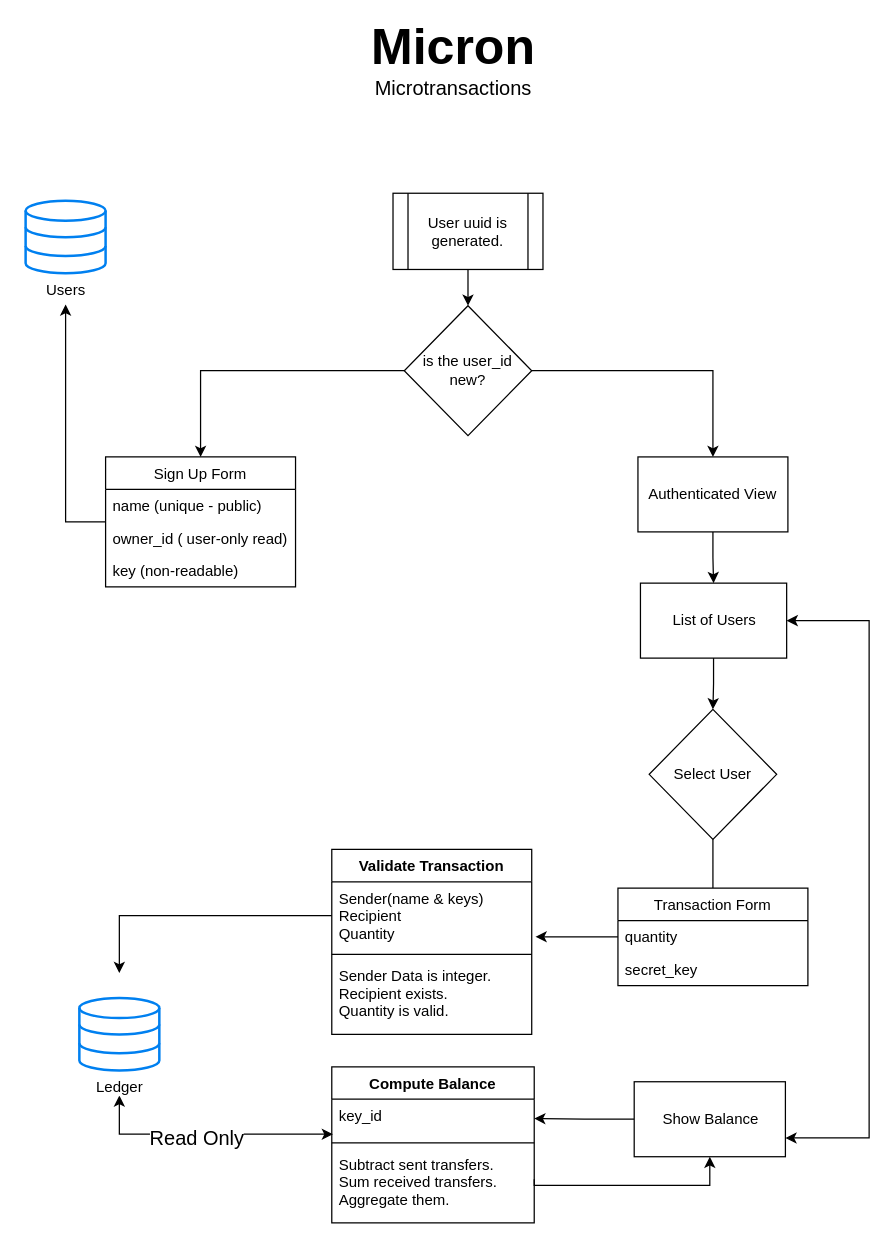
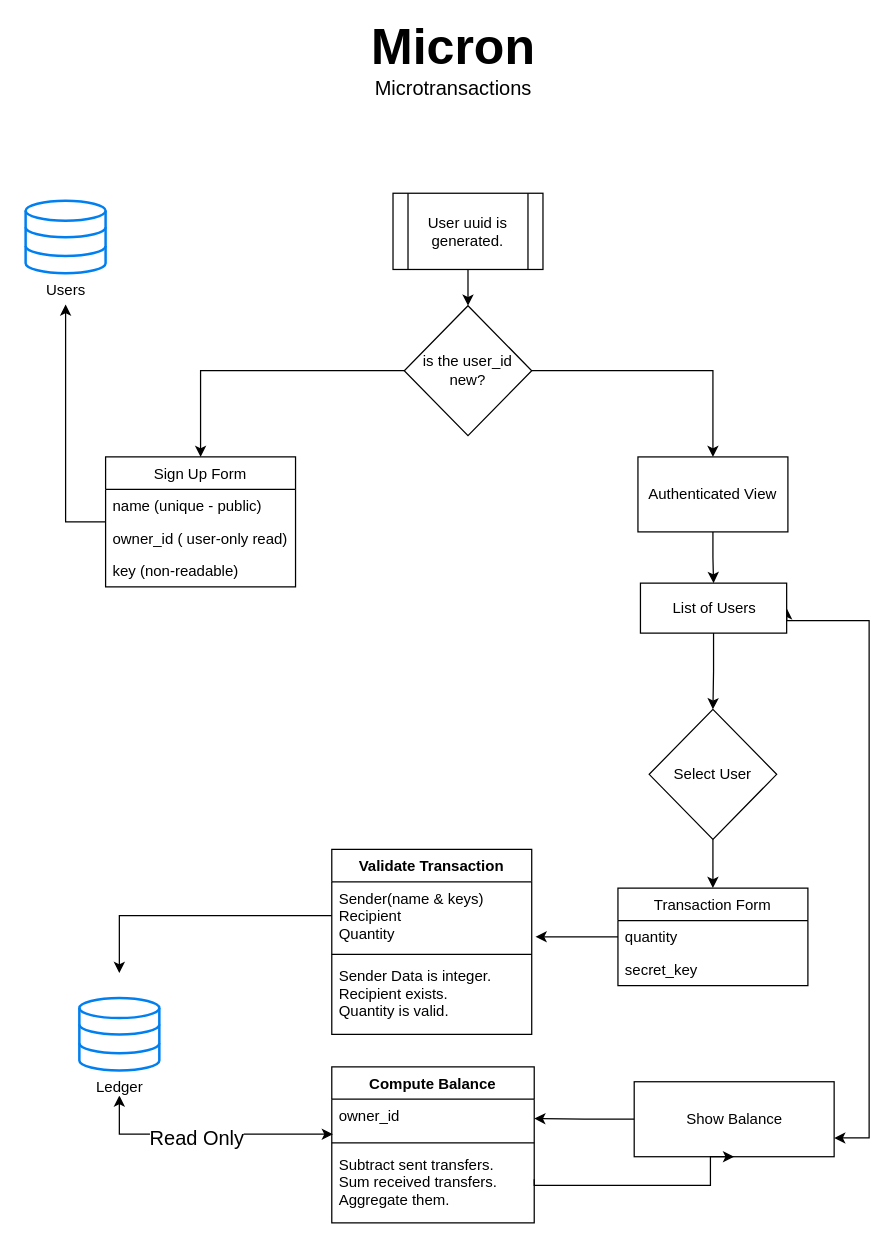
(714, 621) -> (714, 608)
(713, 881) -> (713, 878)
(362, 1116) -> (370, 1116)
(710, 1119) -> (734, 1119)
